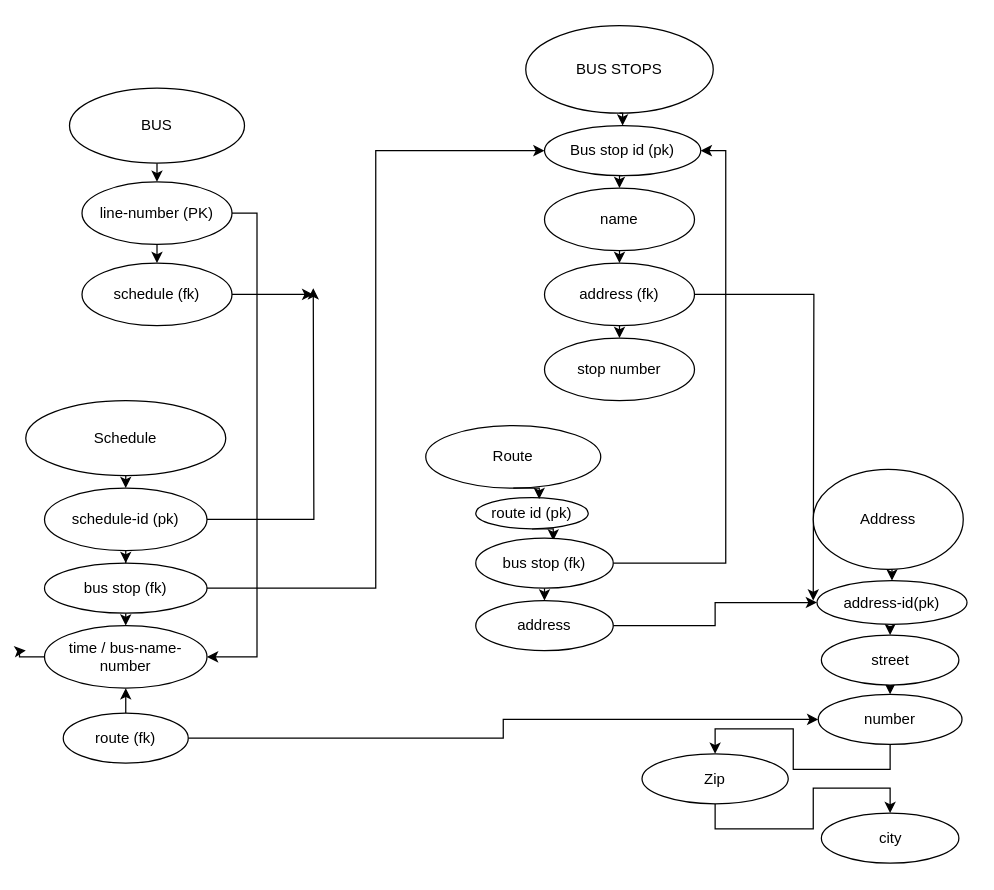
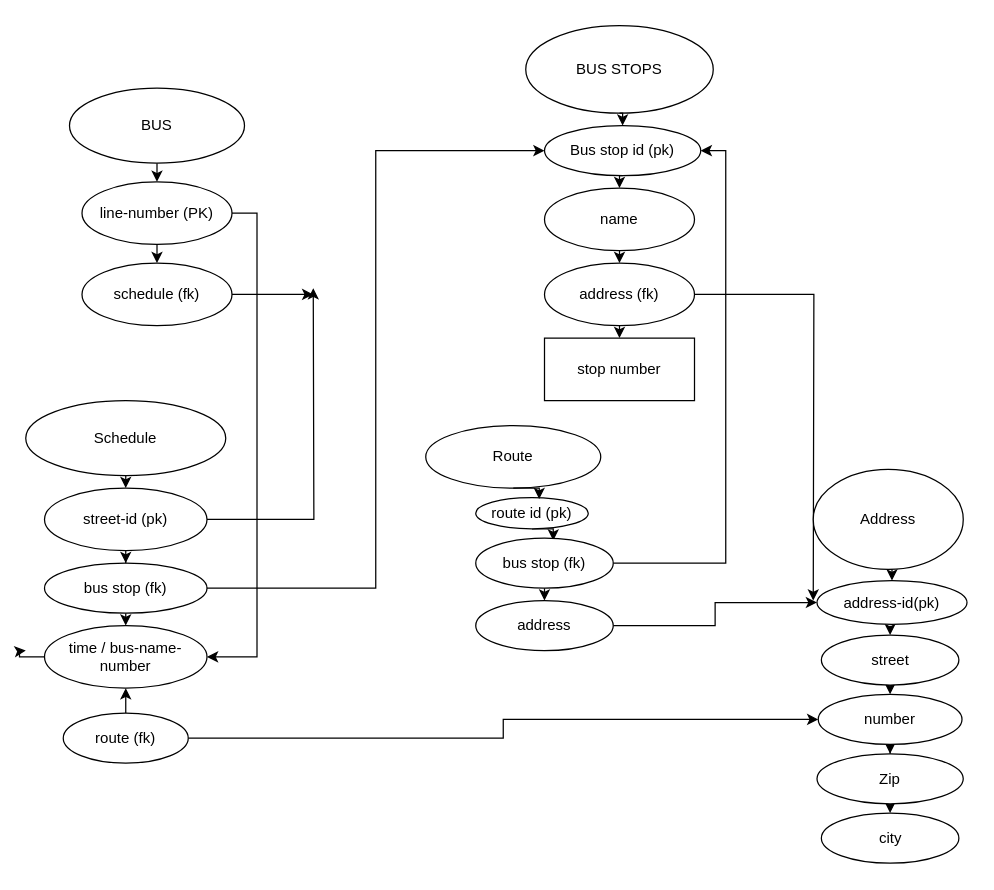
(619, 369) -> (619, 369)
(126, 519) -> (126, 519)
(715, 779) -> (890, 779)
